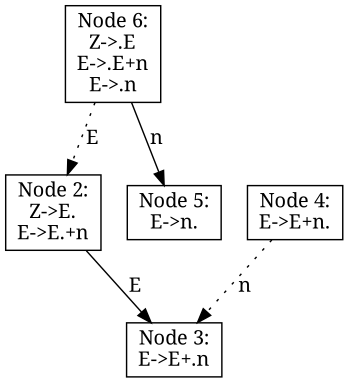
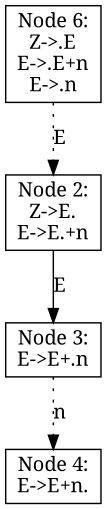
(174, 213) -> none
(239, 276) -> (53, 406)
